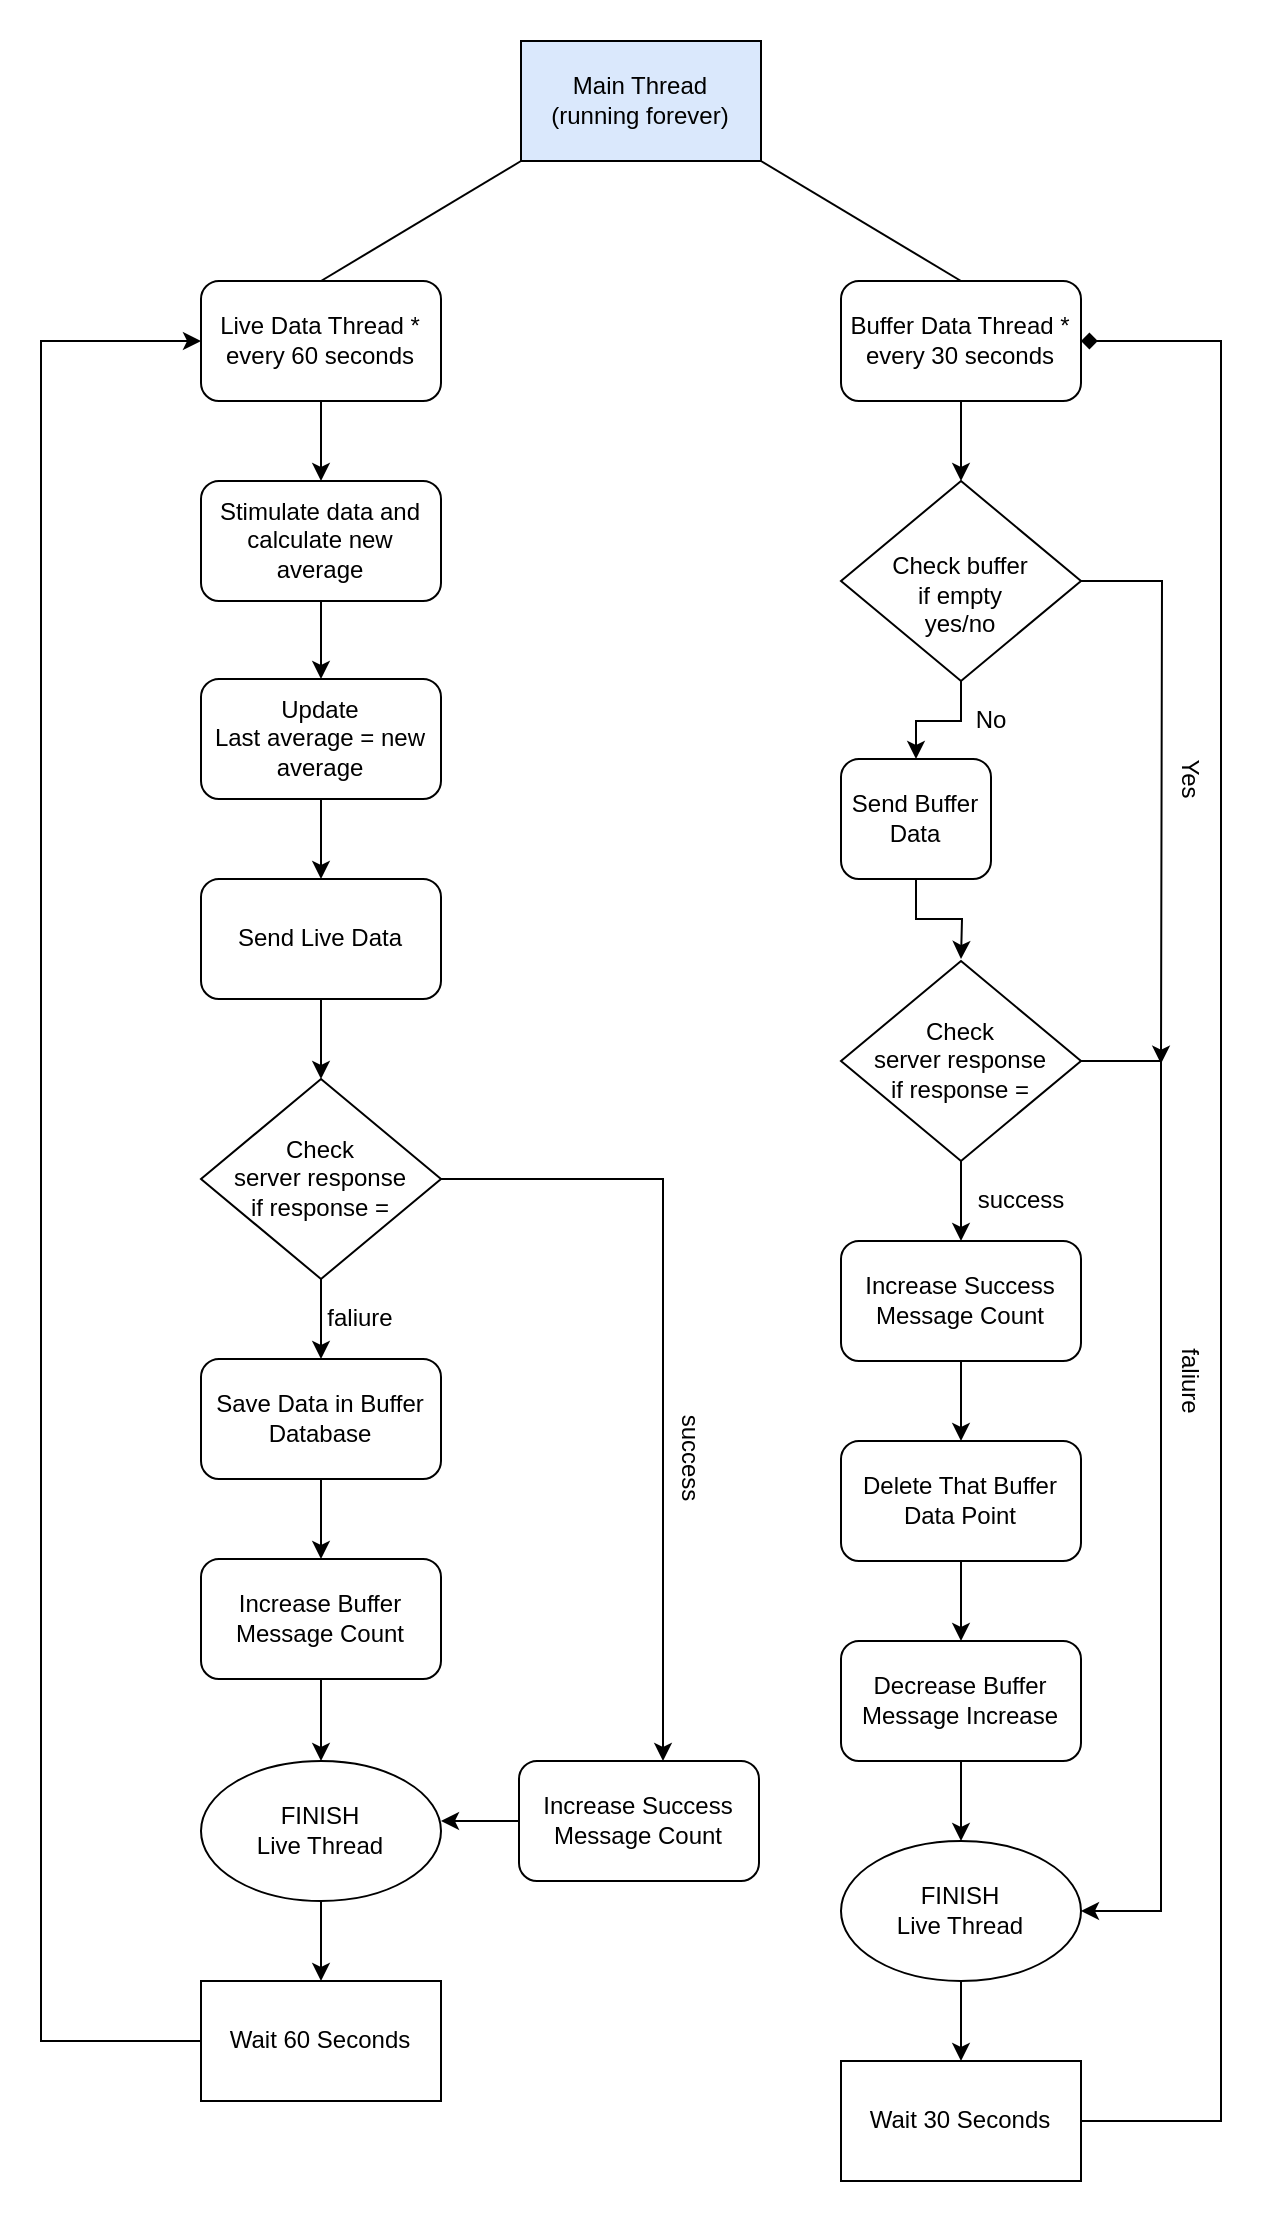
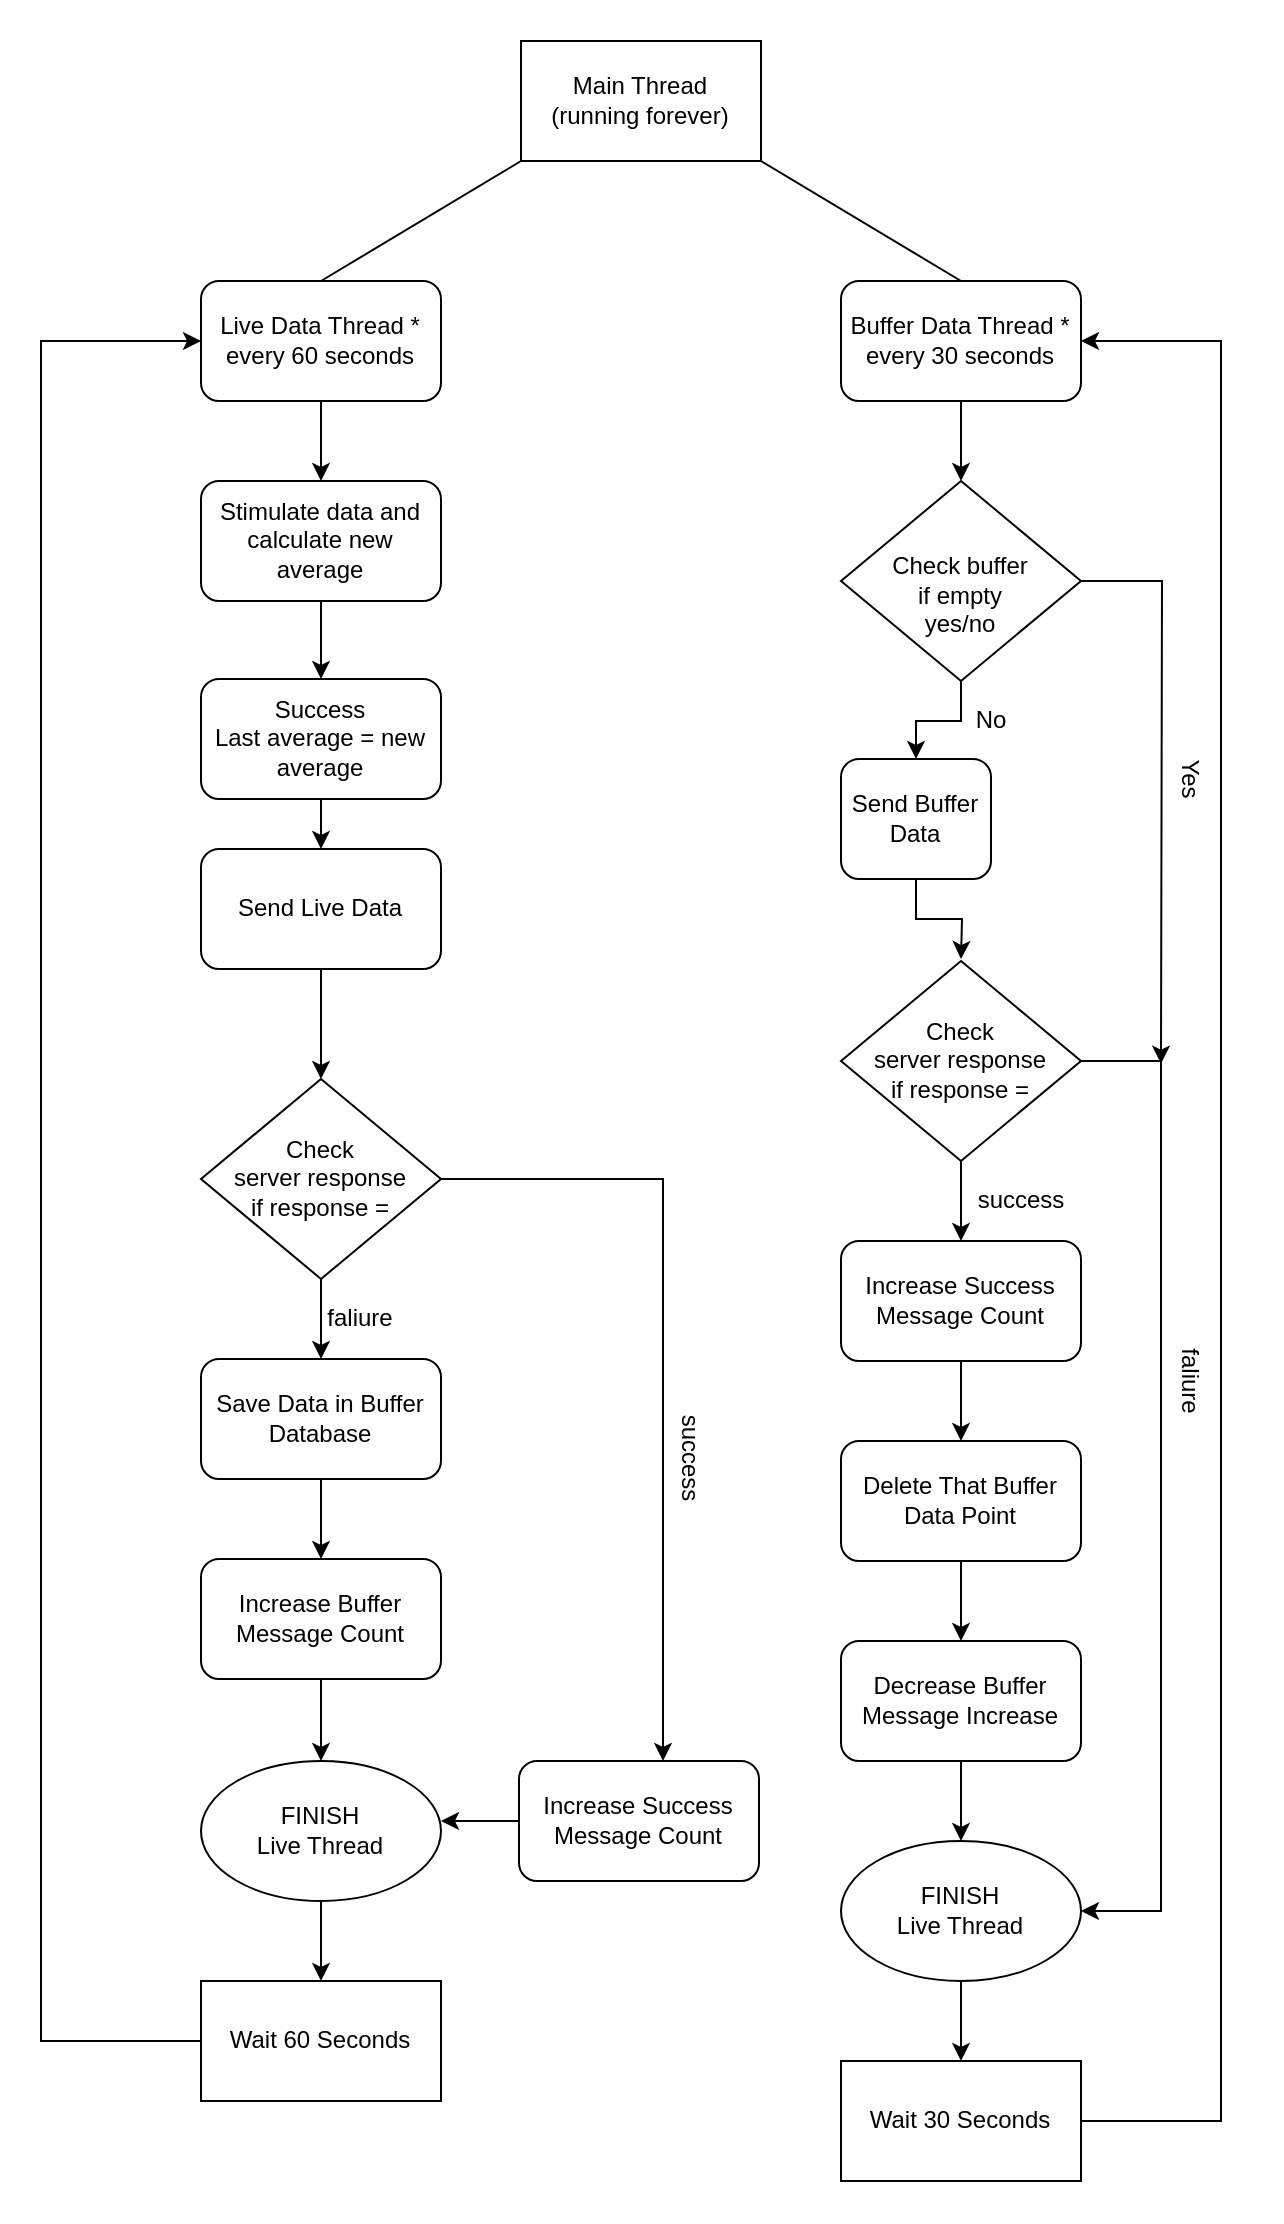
(641, 101) -> (641, 101)
(1097, 341) -> (1096, 341)
(321, 739) -> (321, 739)
(321, 939) -> (321, 909)
